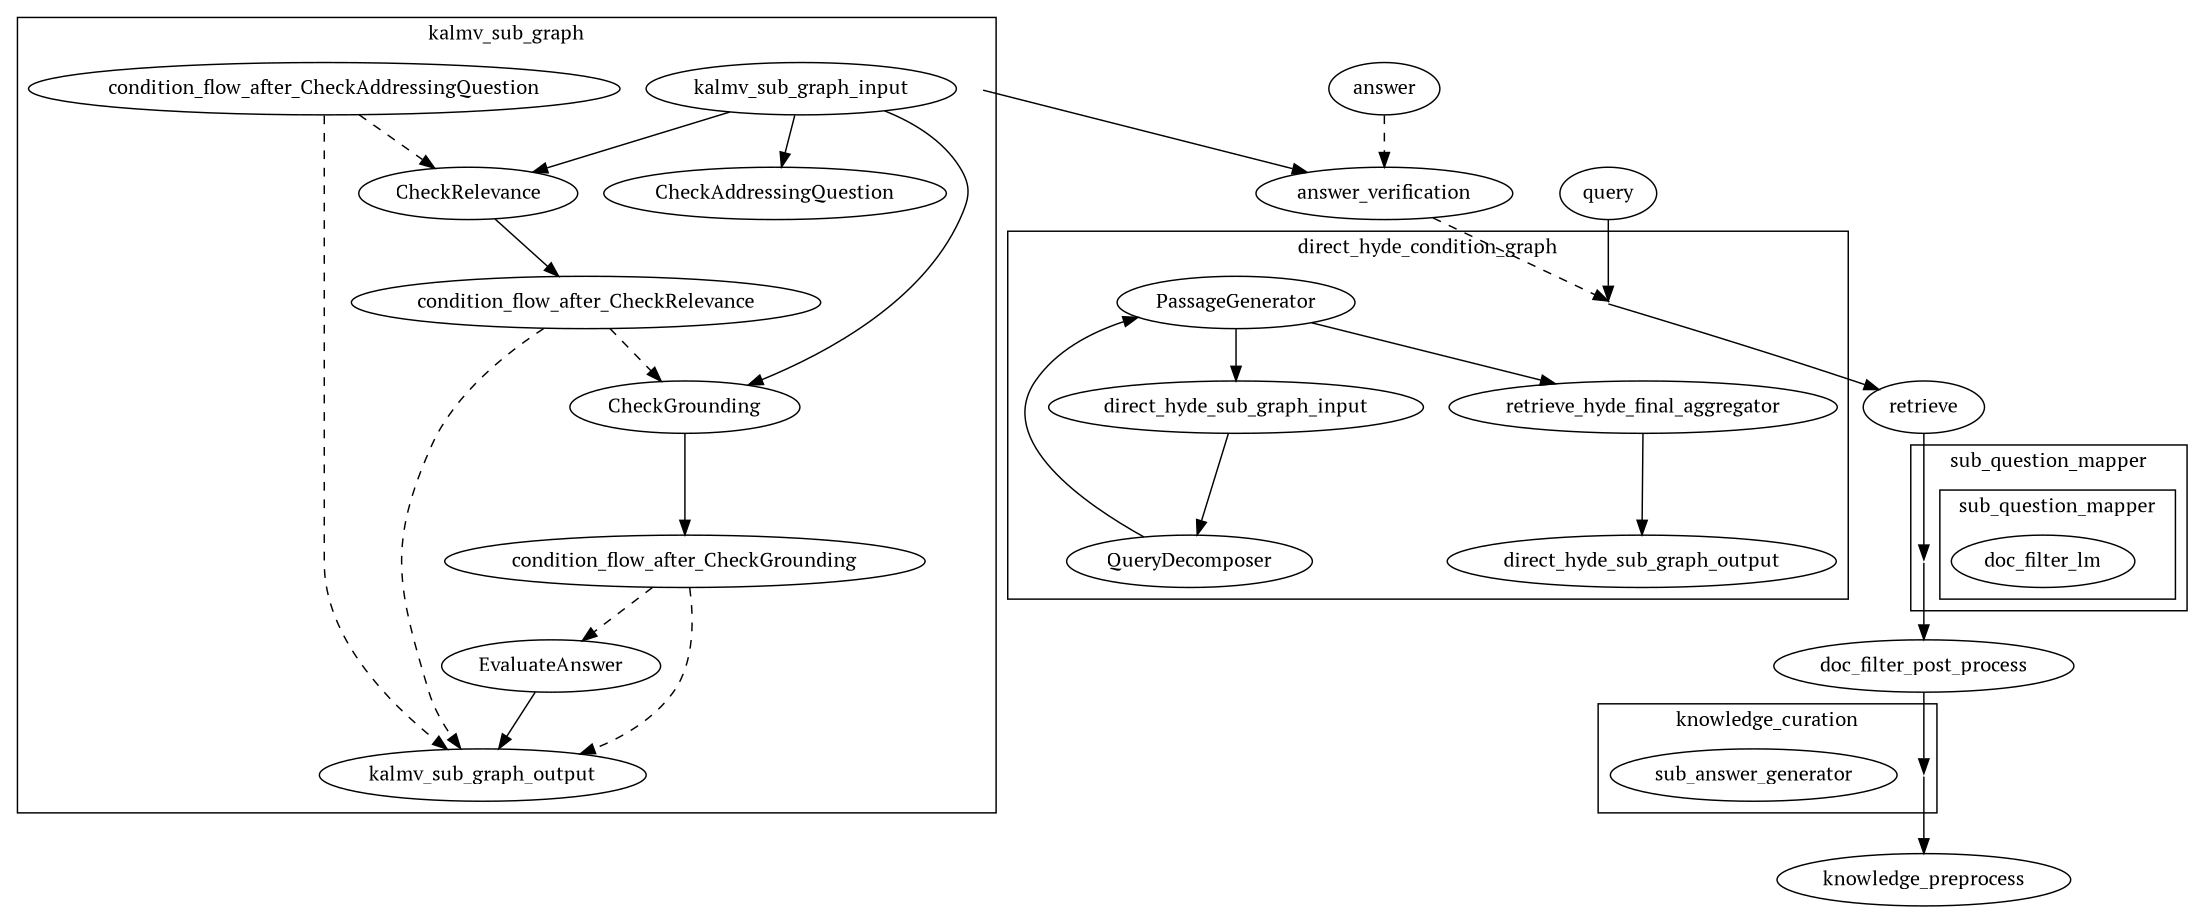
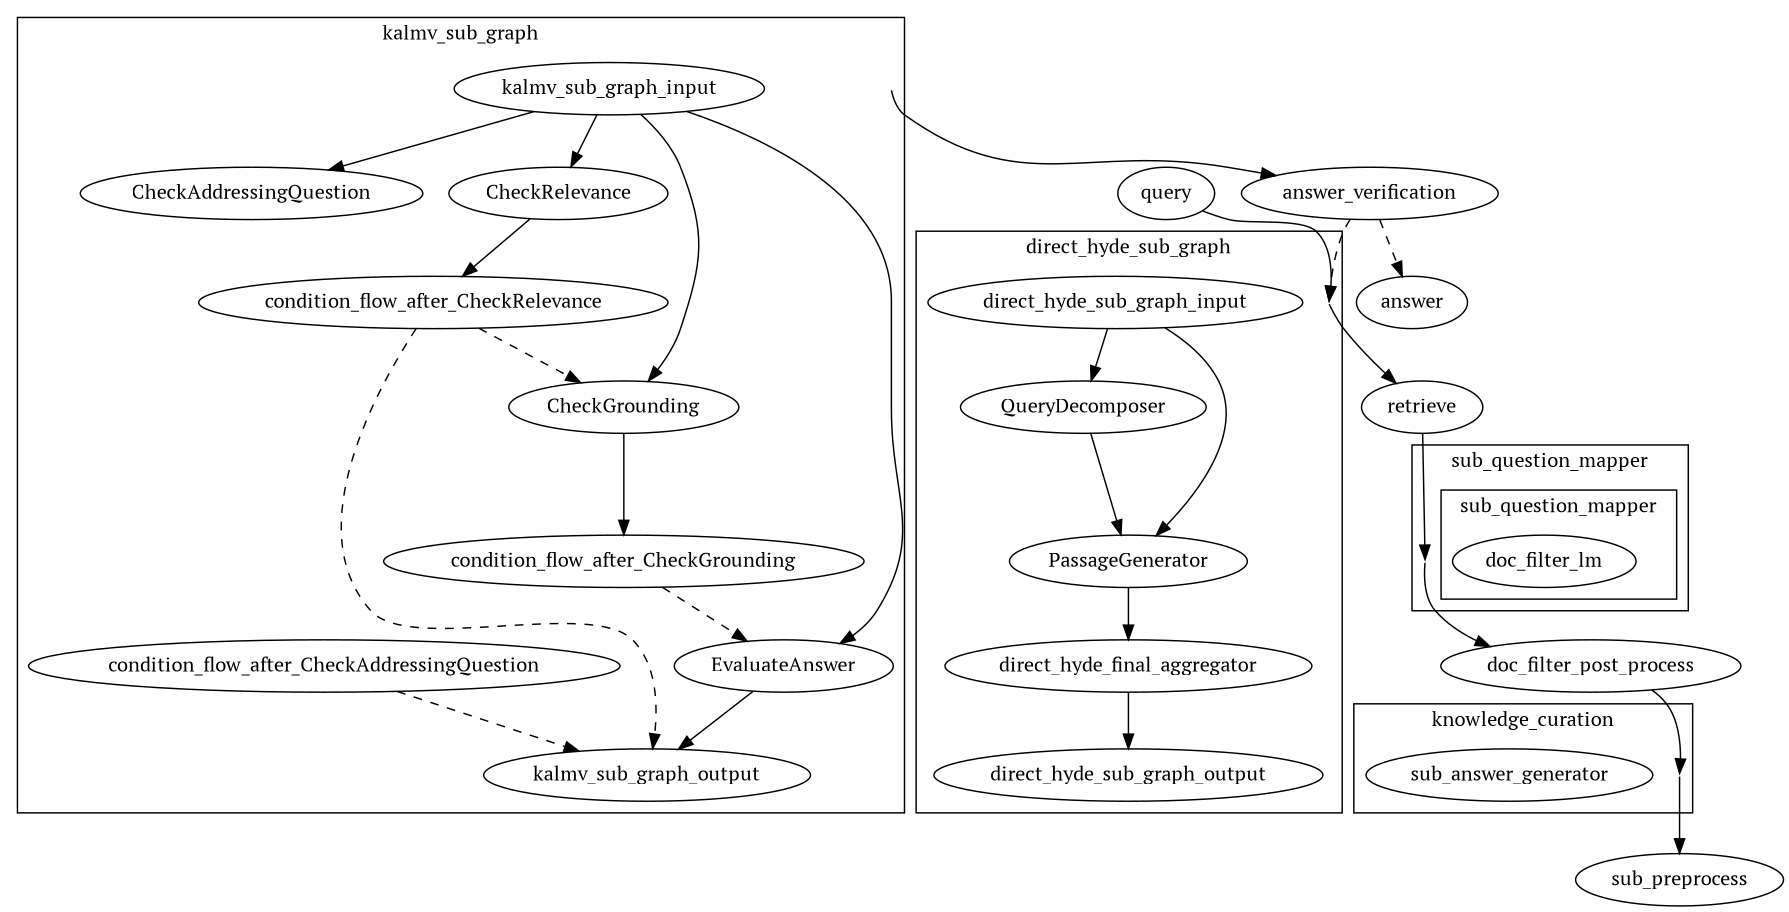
(1384, 134) -> (1388, 241)
(391, 137) -> none
(1428, 248) -> (1129, 248)
none -> (891, 328)
(1236, 348) -> (1225, 423)
(1643, 407) -> (1128, 666)
(676, 688) -> none
(1924, 880) -> (1680, 880)
